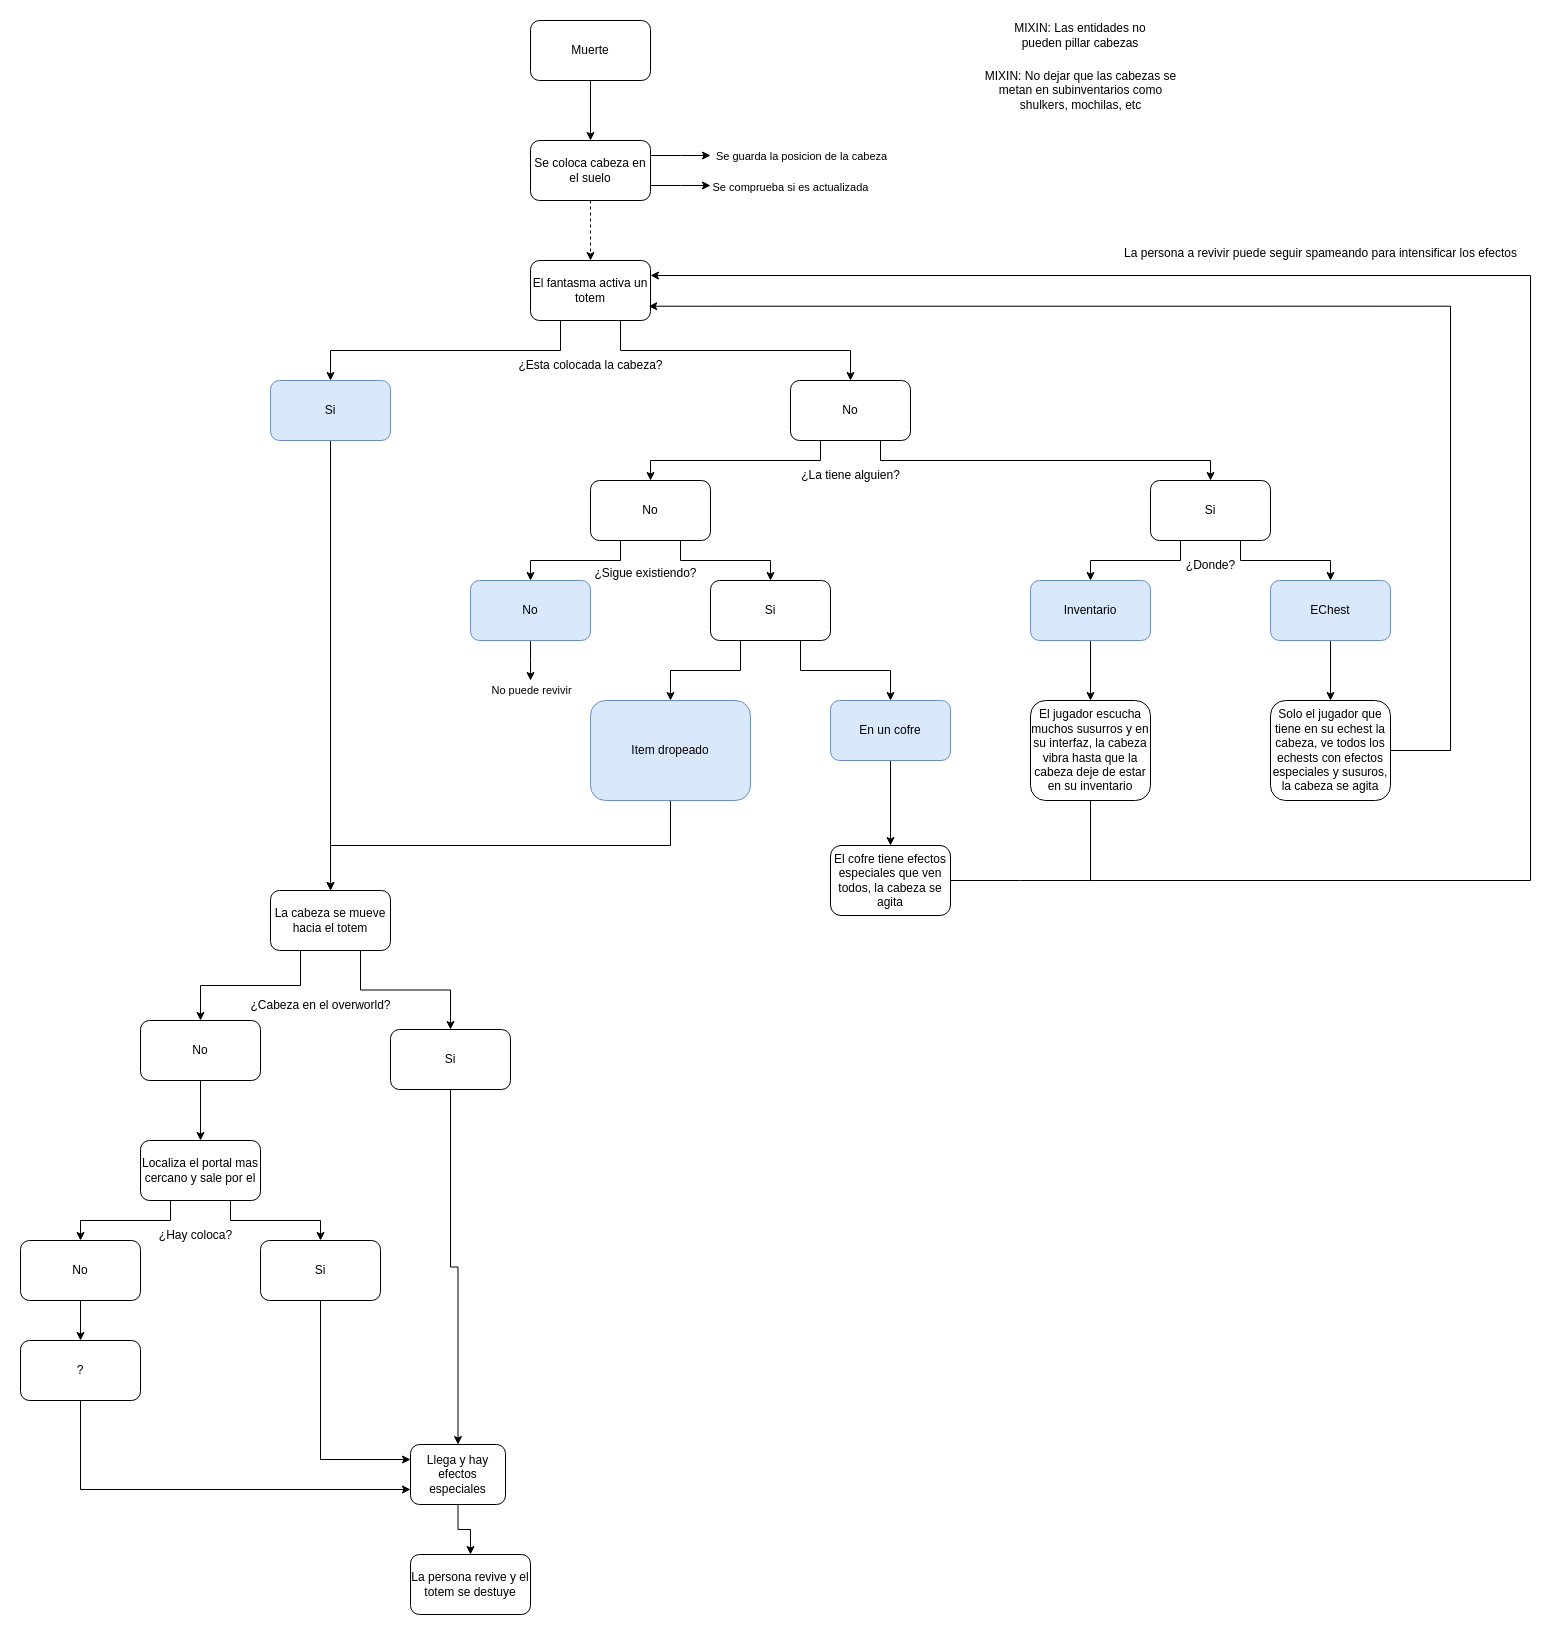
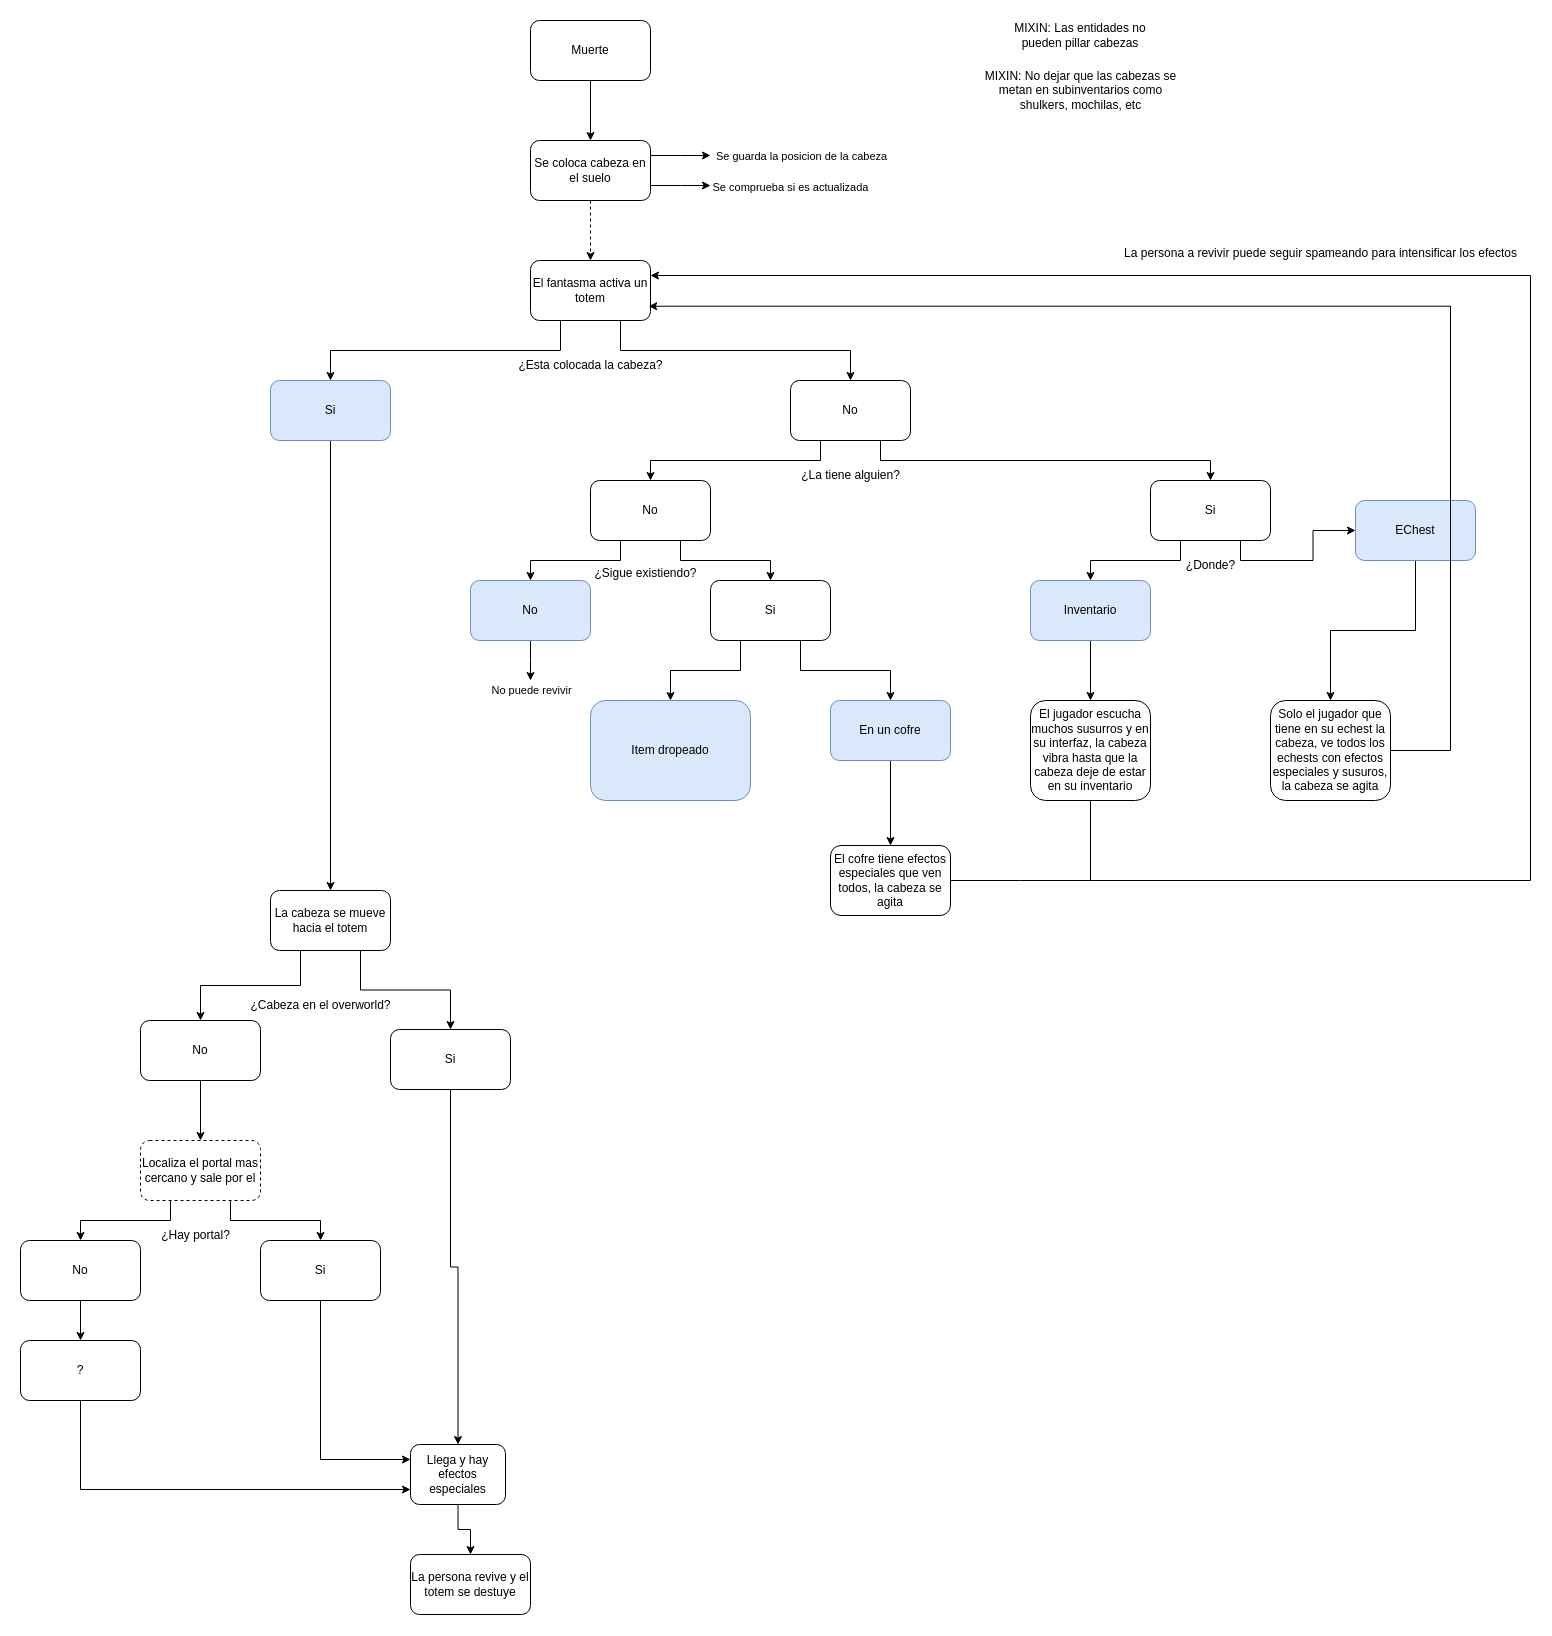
(1331, 611) -> (1416, 531)
(524, 846) -> none
(201, 1171) -> (201, 1171)
(196, 1236) -> (196, 1236)
